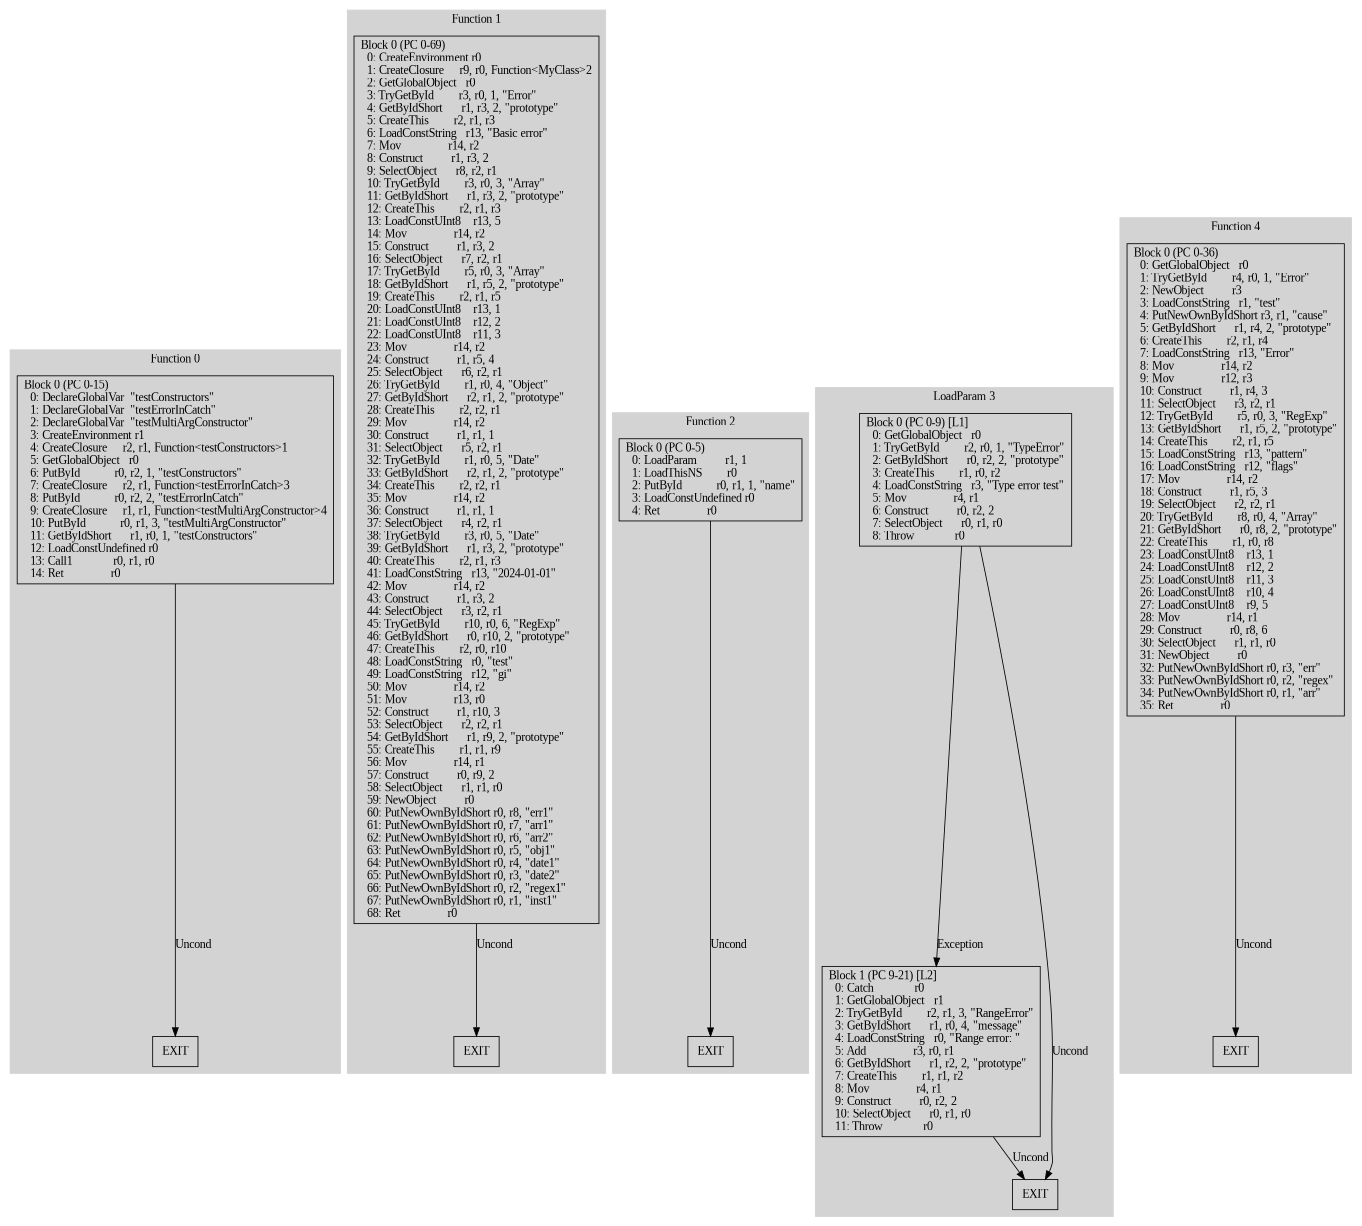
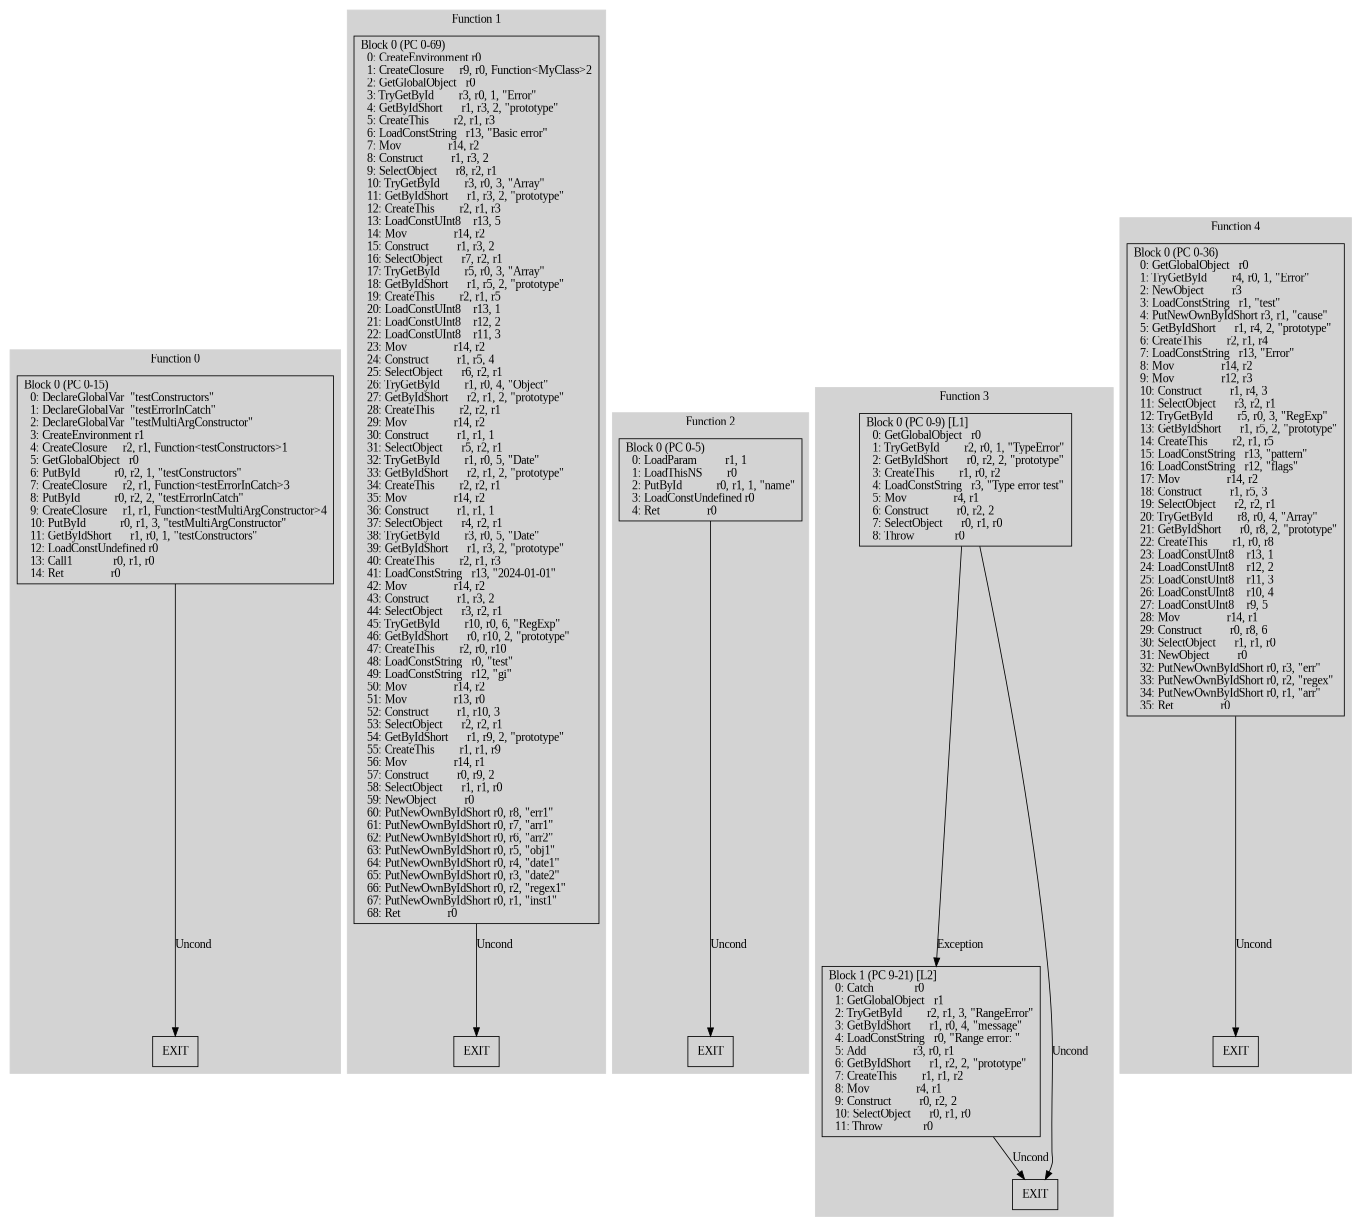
(964, 397) -> (964, 397)
